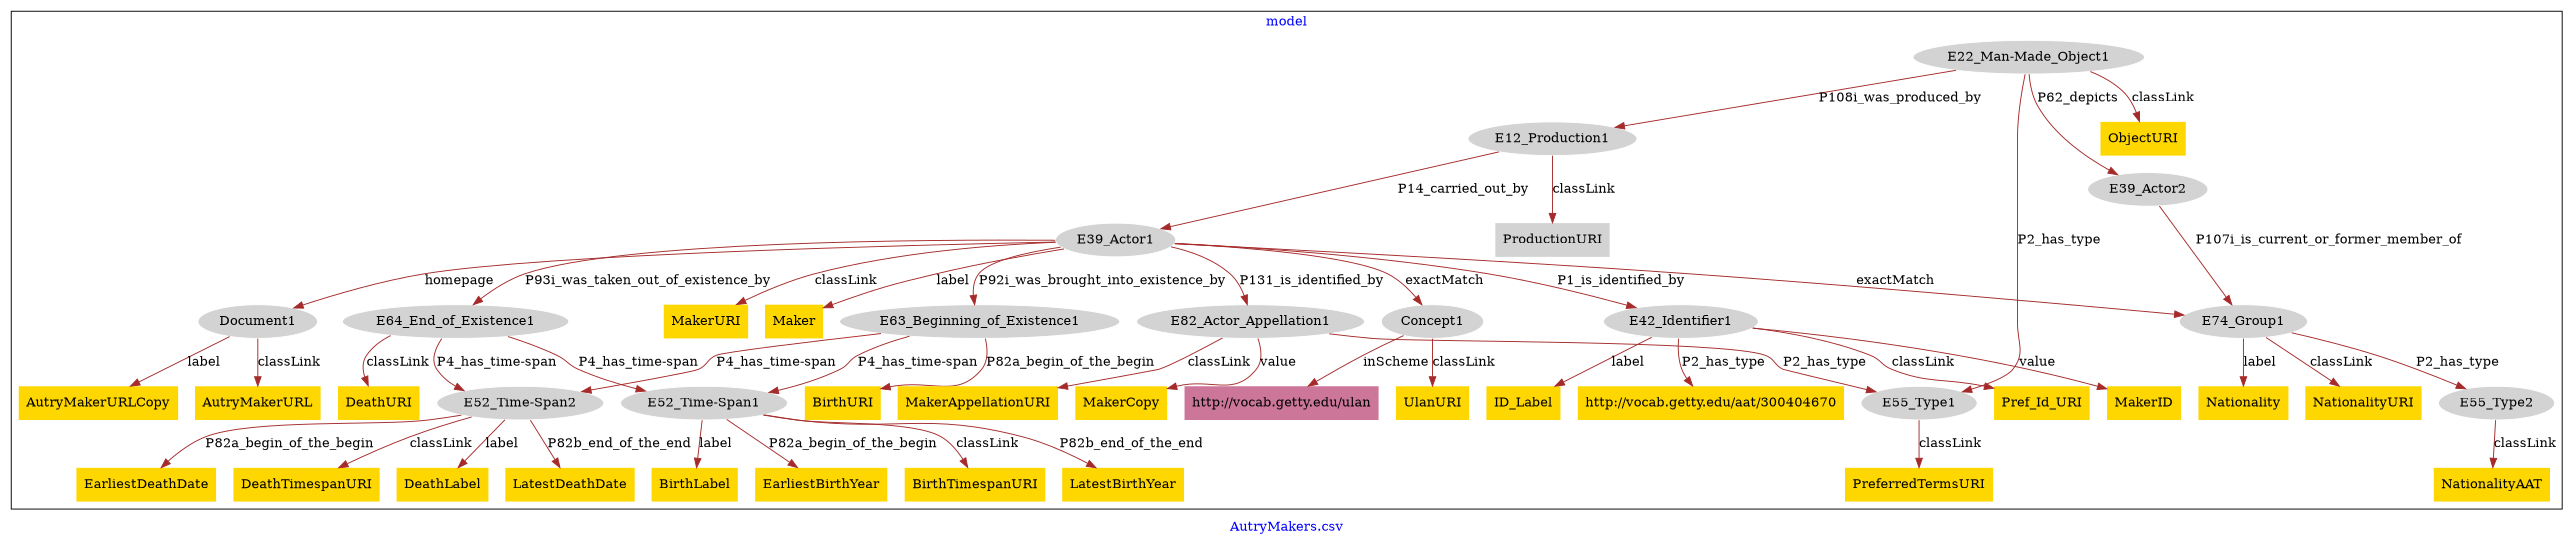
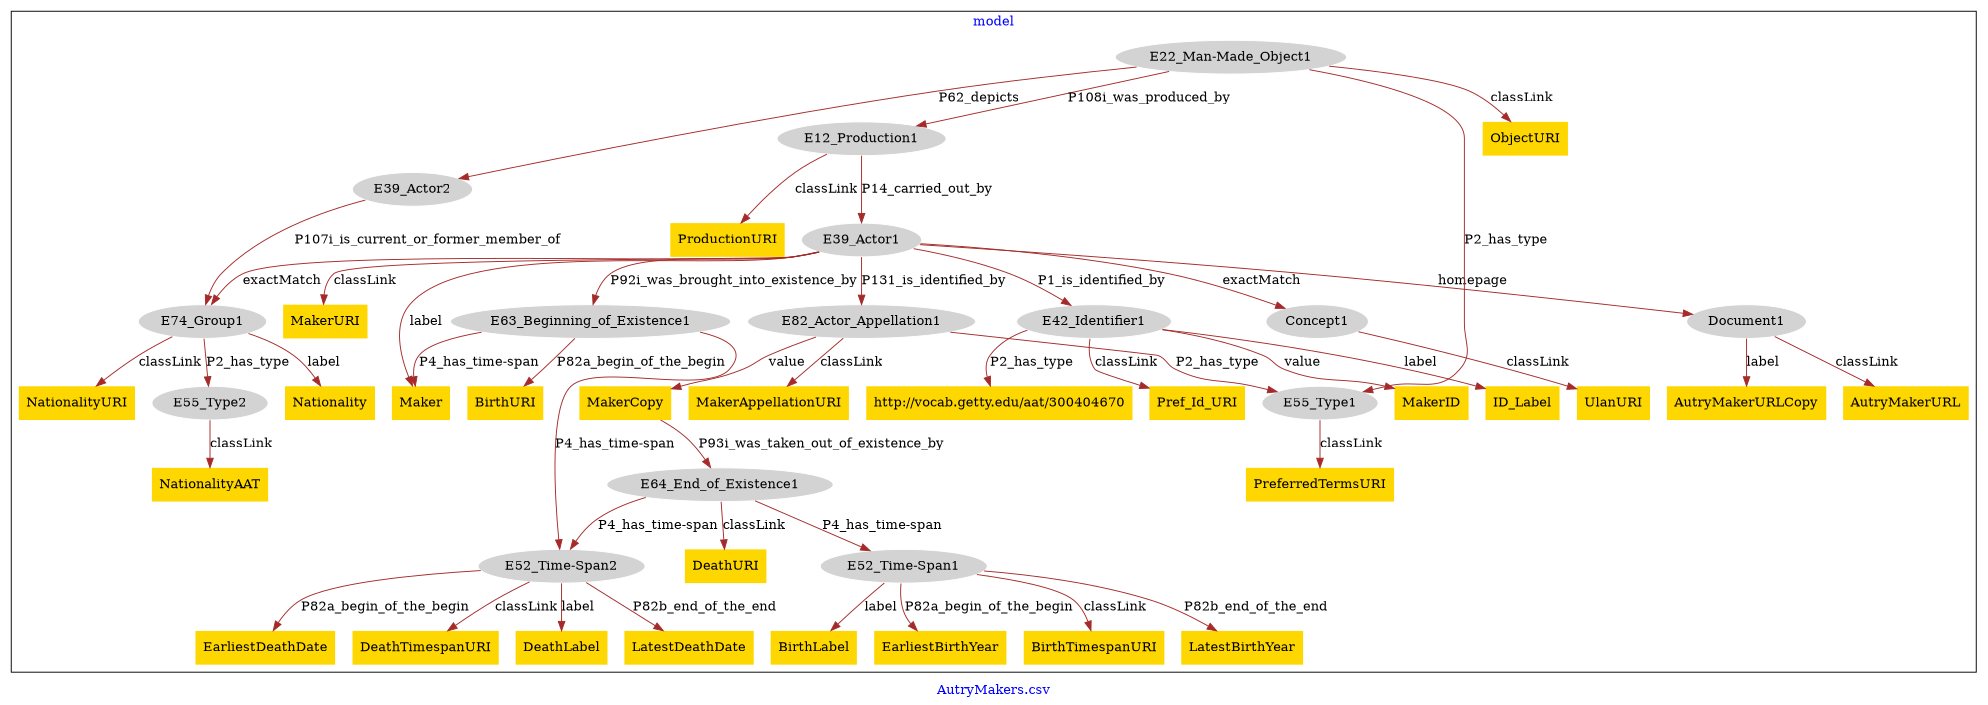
(1552, 240) -> (728, 240)
(764, 245) -> (685, 437)
(845, 366) -> (438, 344)
(1282, 403) -> none
